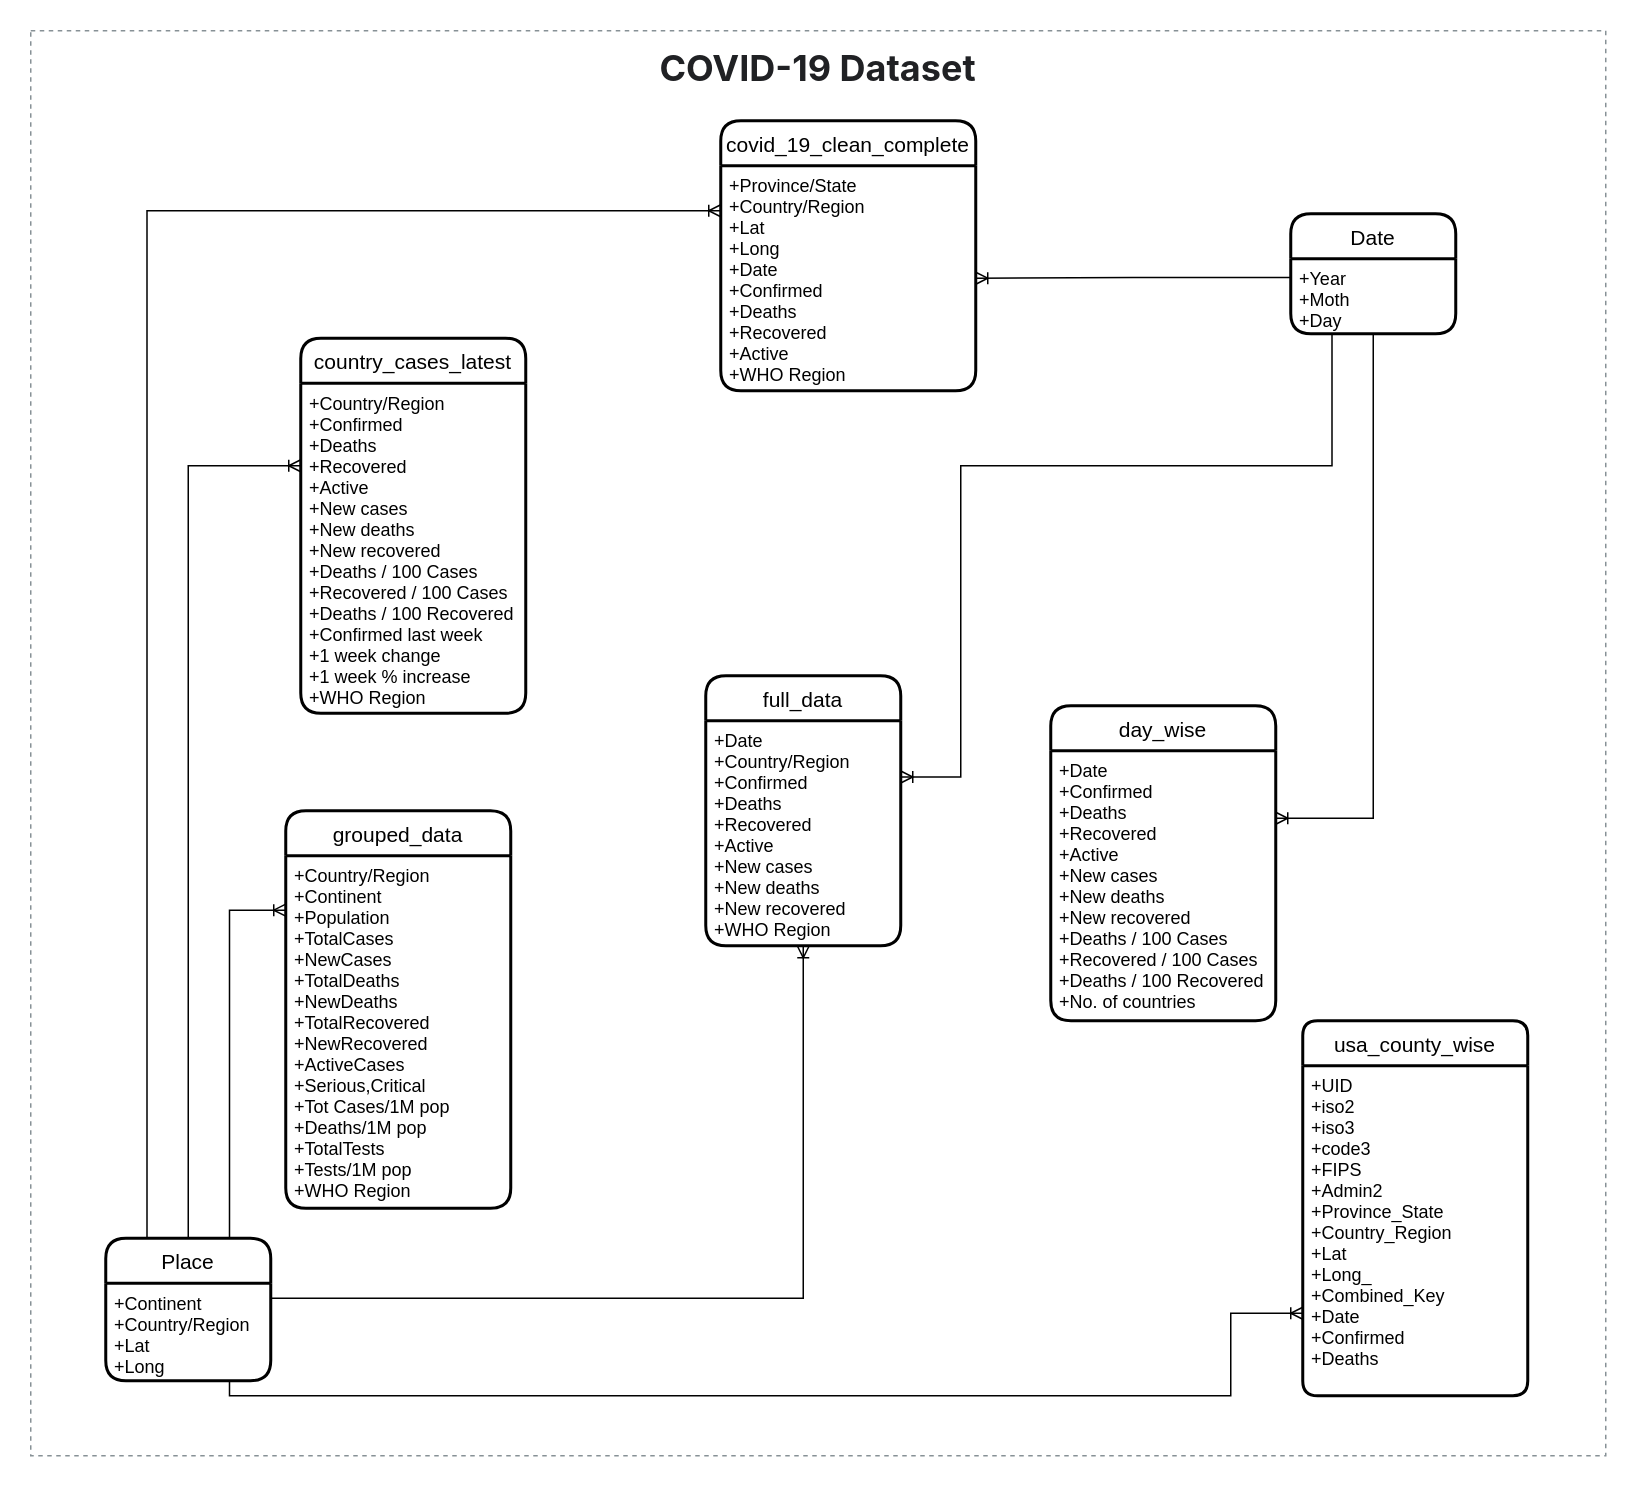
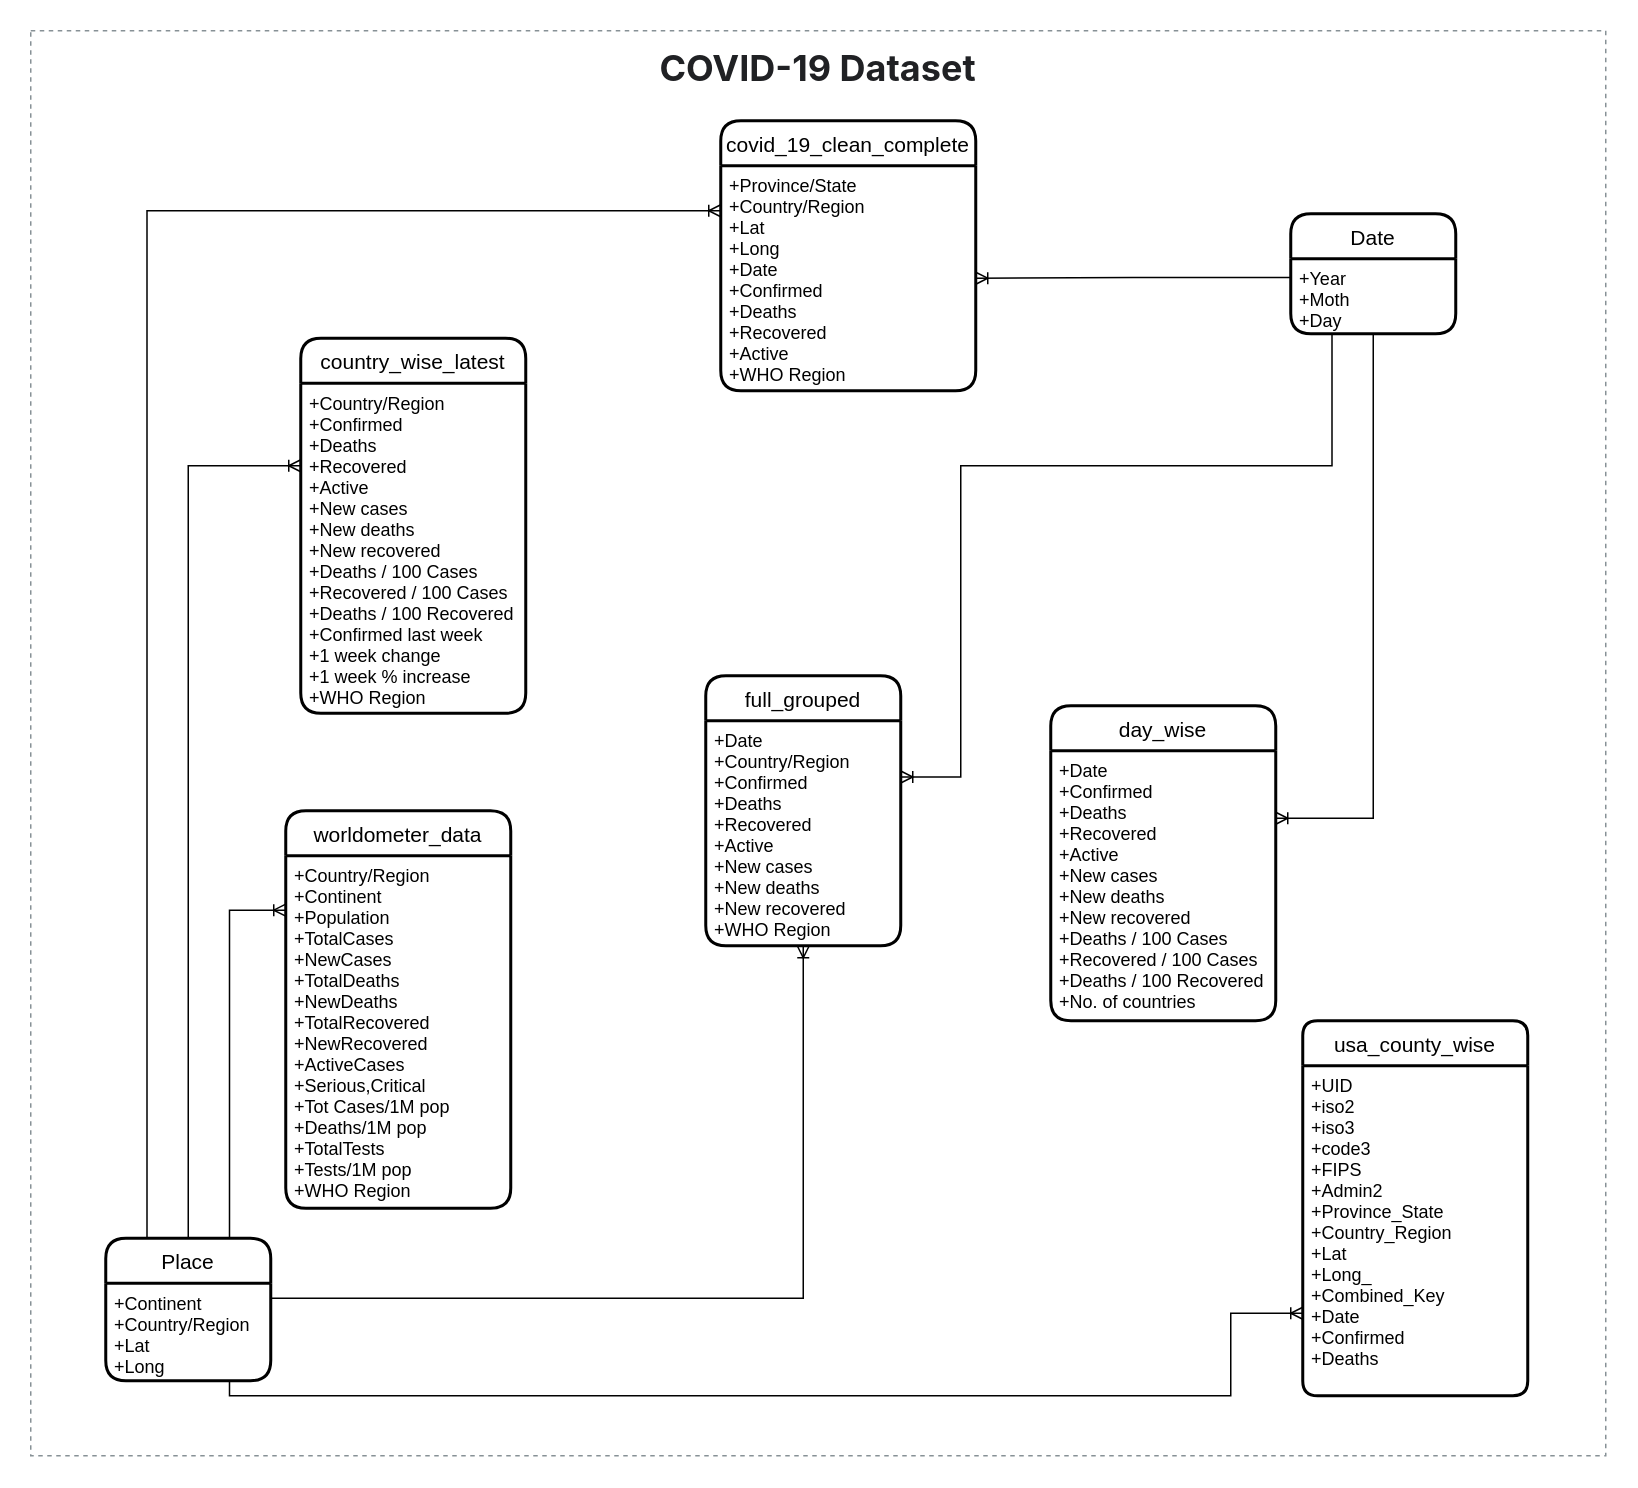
(413, 362) -> (413, 362)
(803, 700) -> (803, 700)
(398, 835) -> (398, 835)
